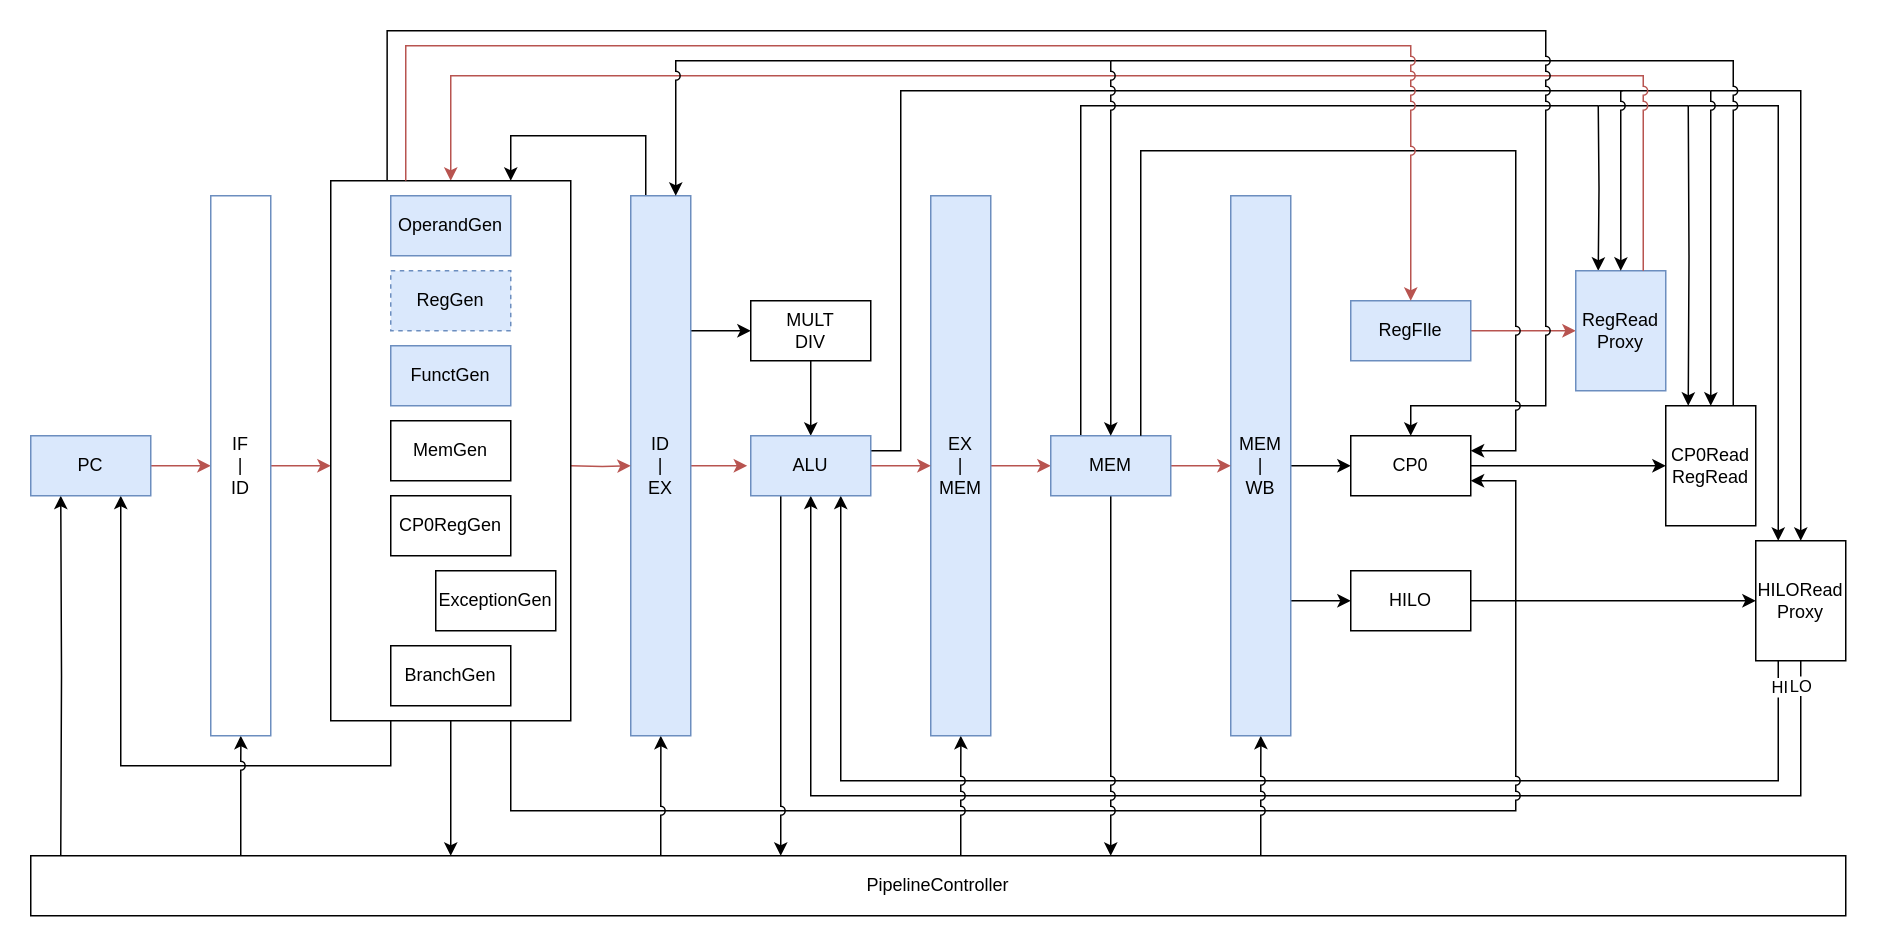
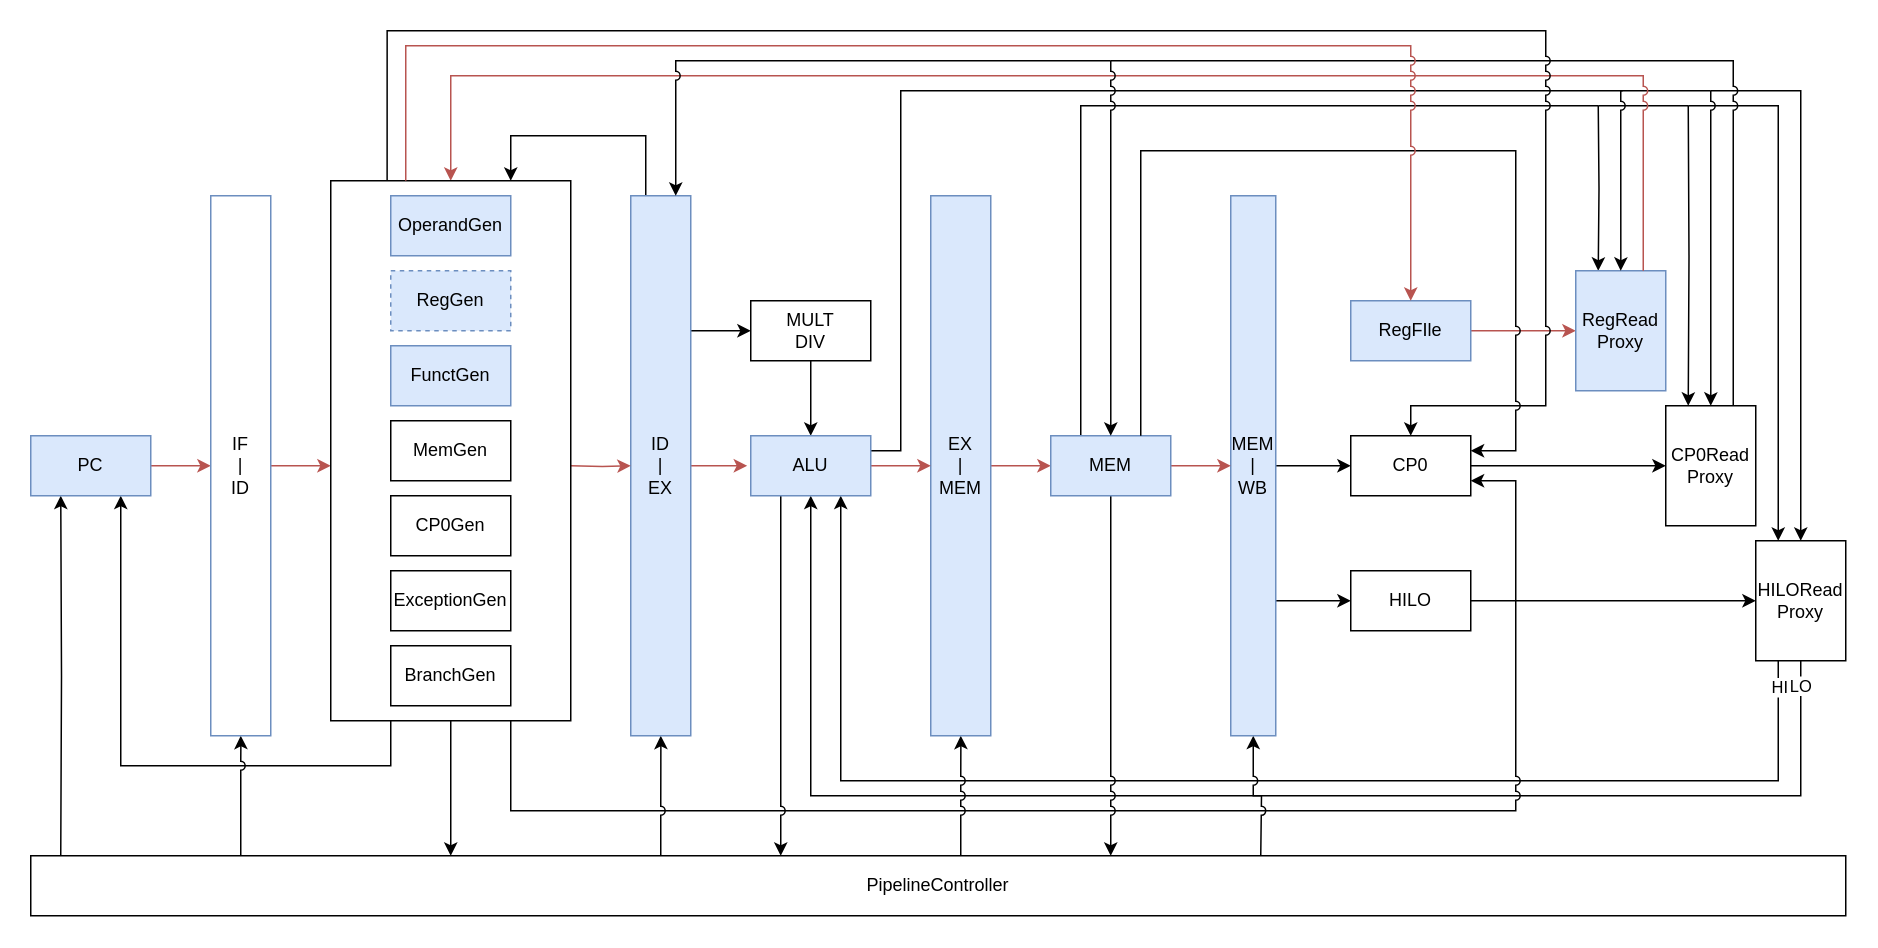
(1261, 466) -> (1253, 466)
(1711, 466) -> (1711, 466)
(451, 526) -> (451, 526)
(496, 601) -> (451, 601)
